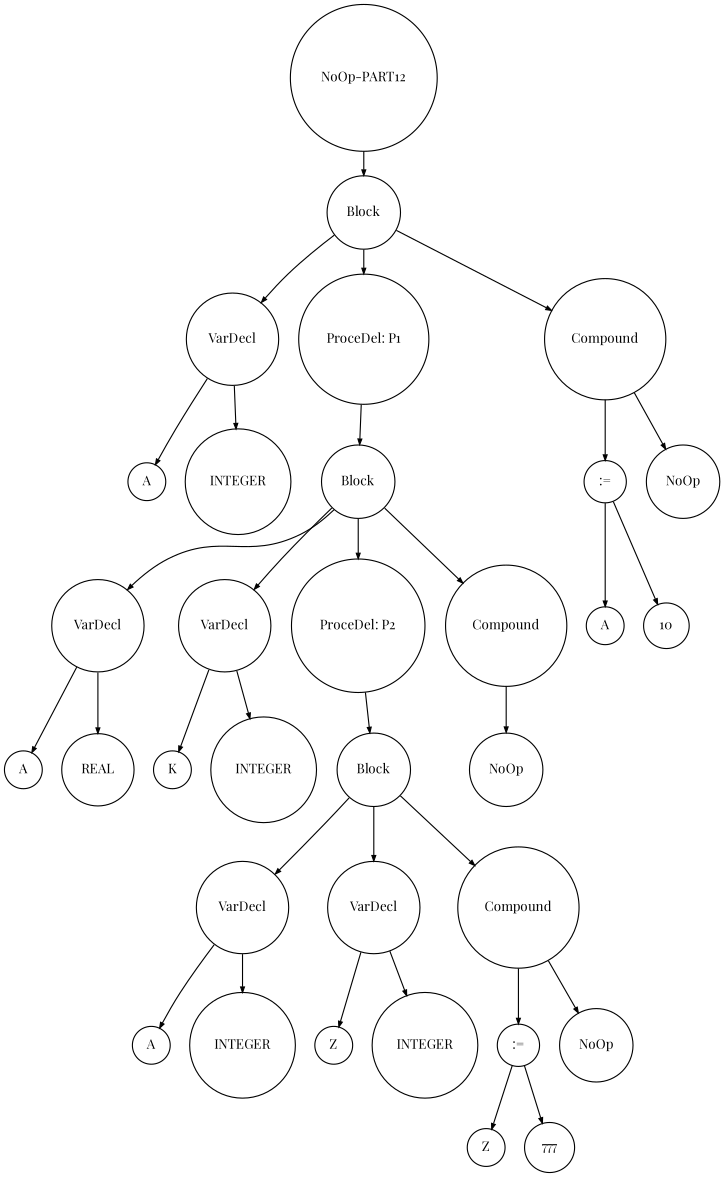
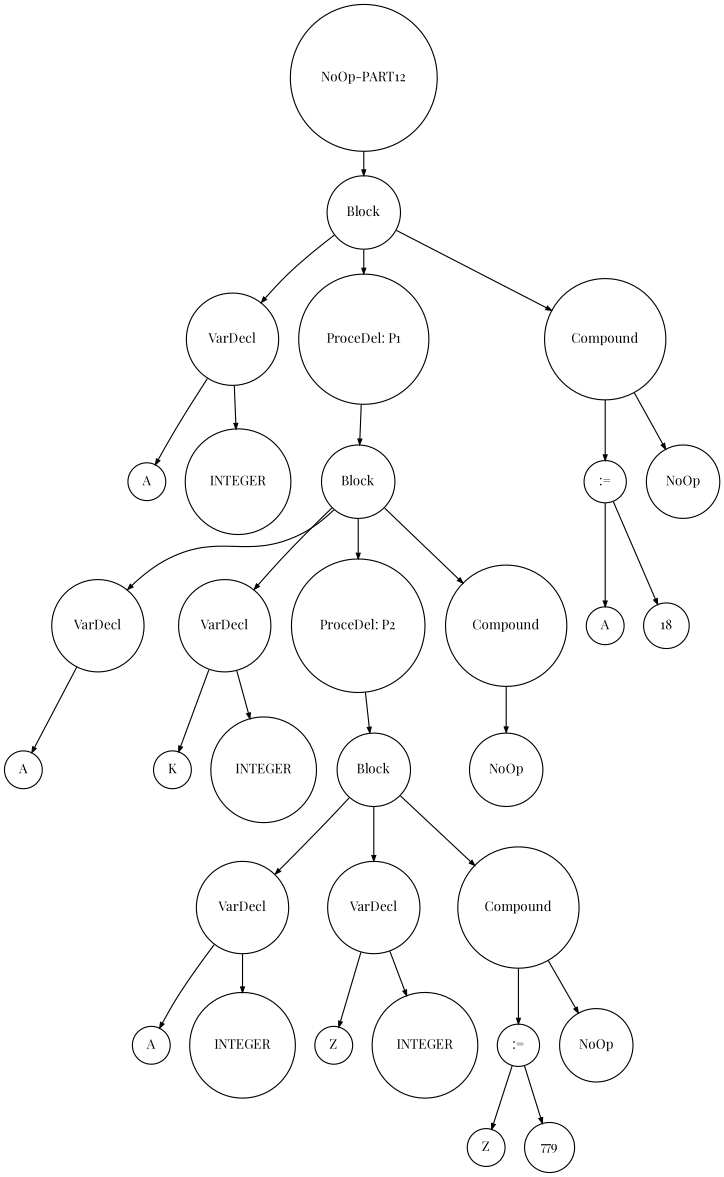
(666, 626) -> (666, 626)
(98, 770) -> none
(550, 1148) -> (550, 1148)
